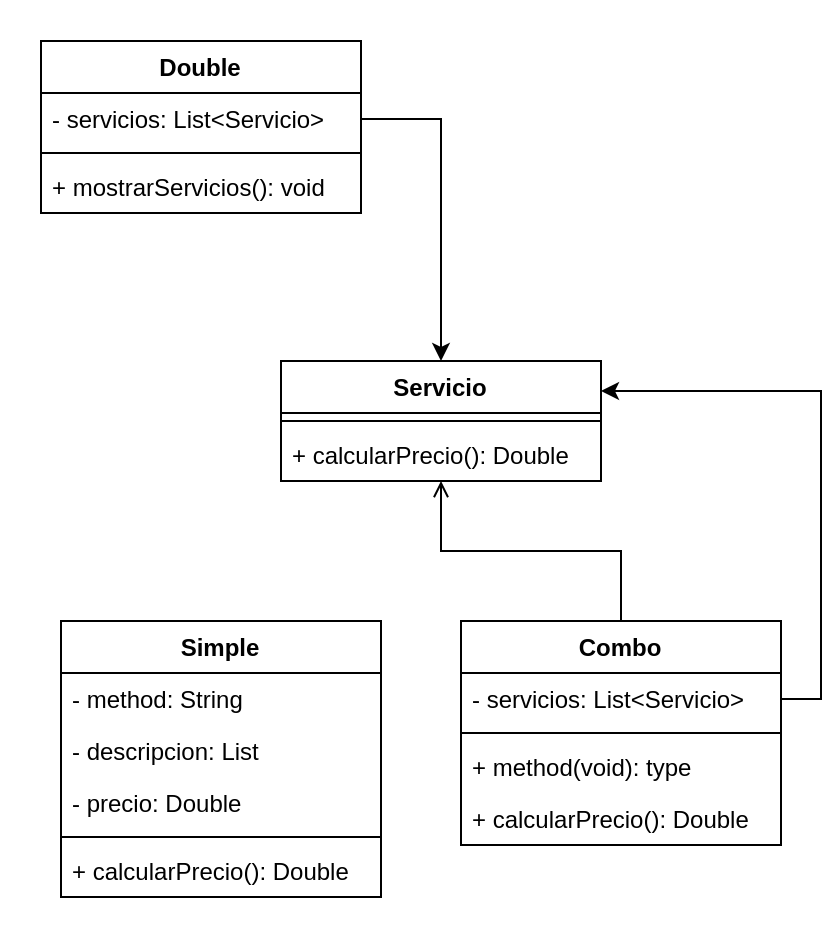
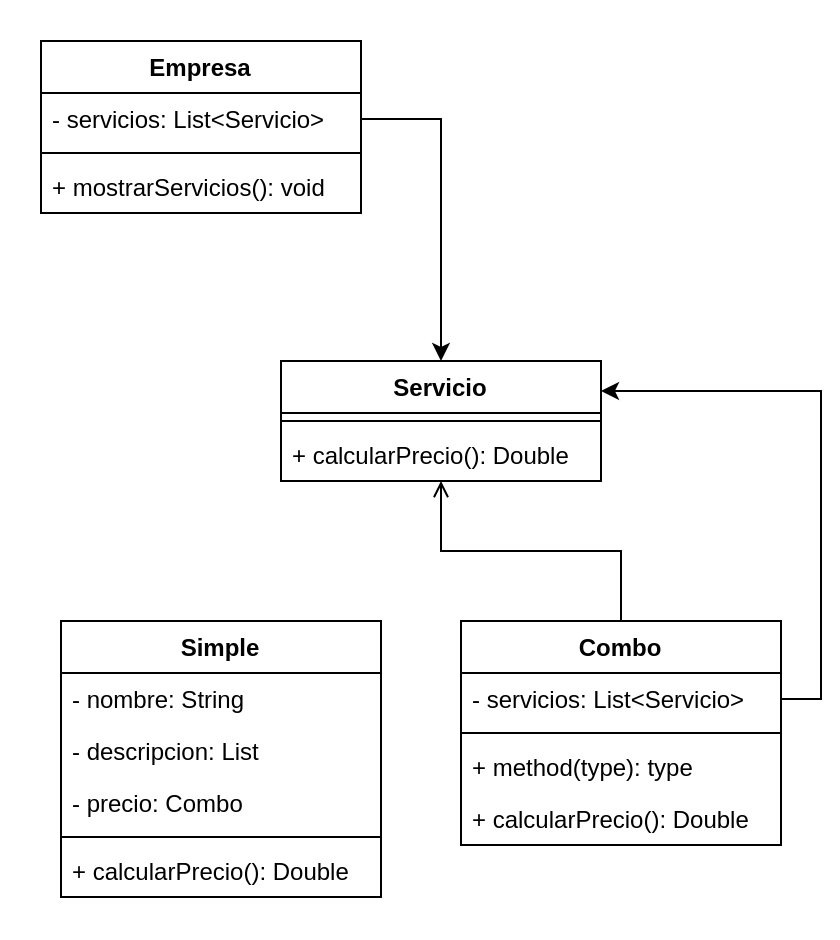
(200, 68) -> (200, 68)
(167, 700) -> (167, 700)
(594, 768) -> (597, 768)
(164, 804) -> (160, 804)
